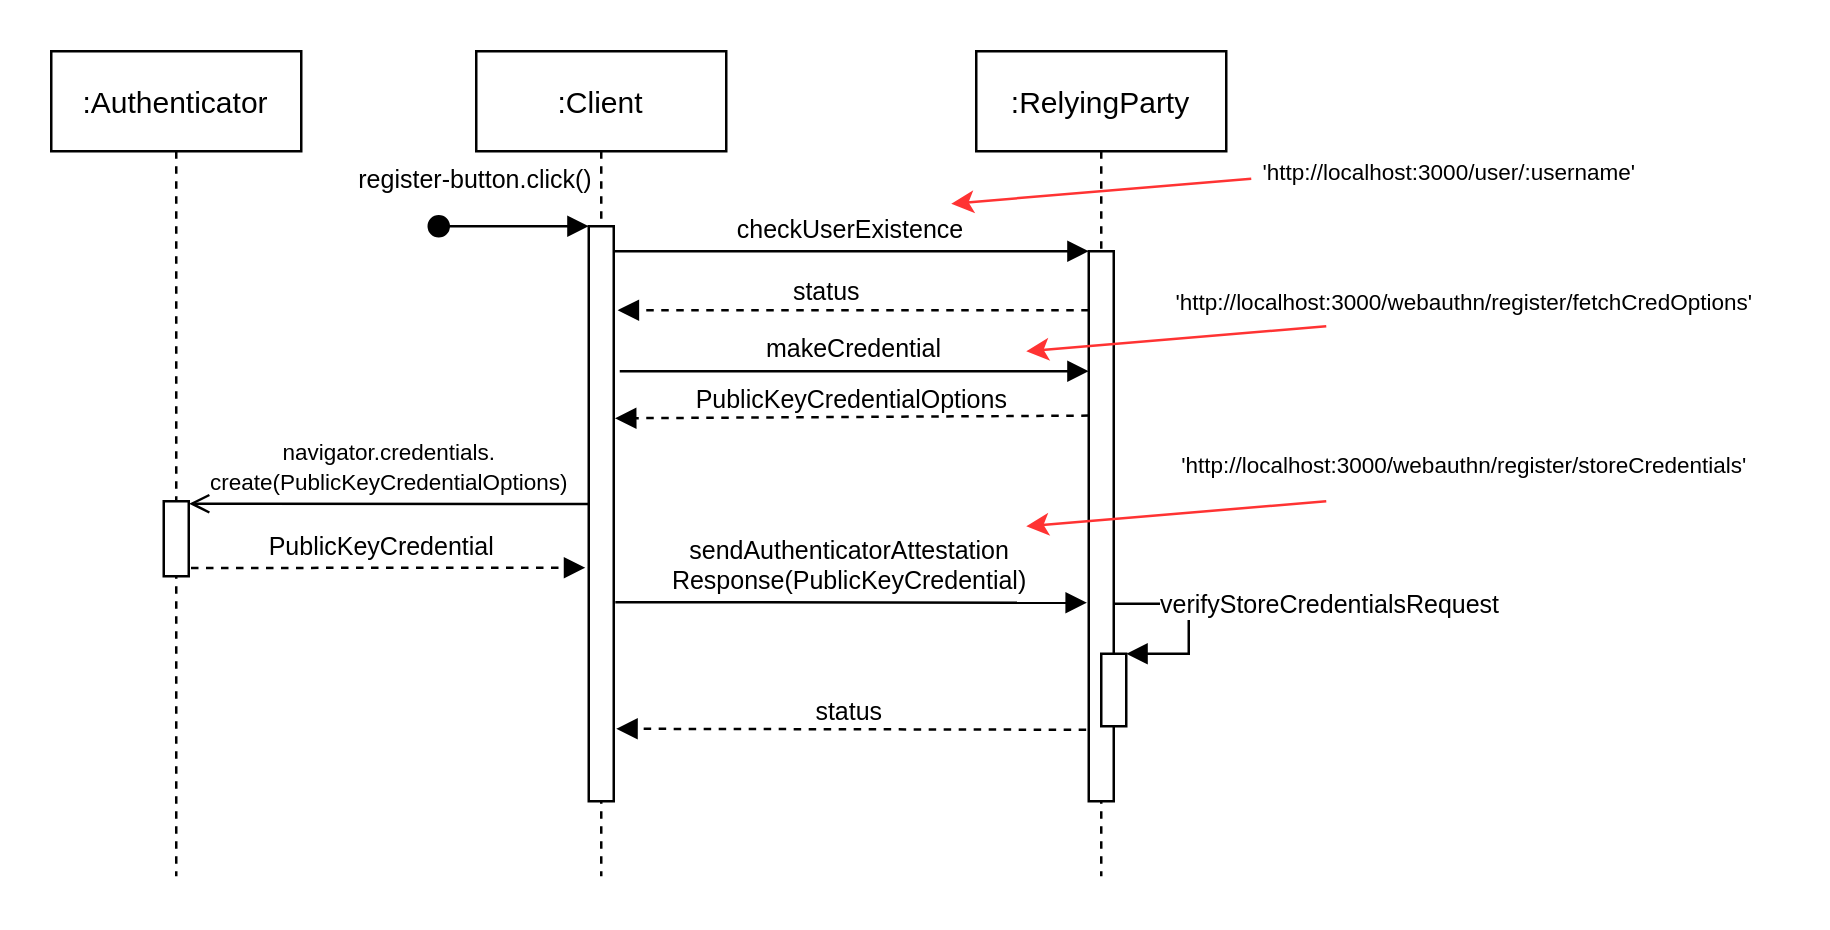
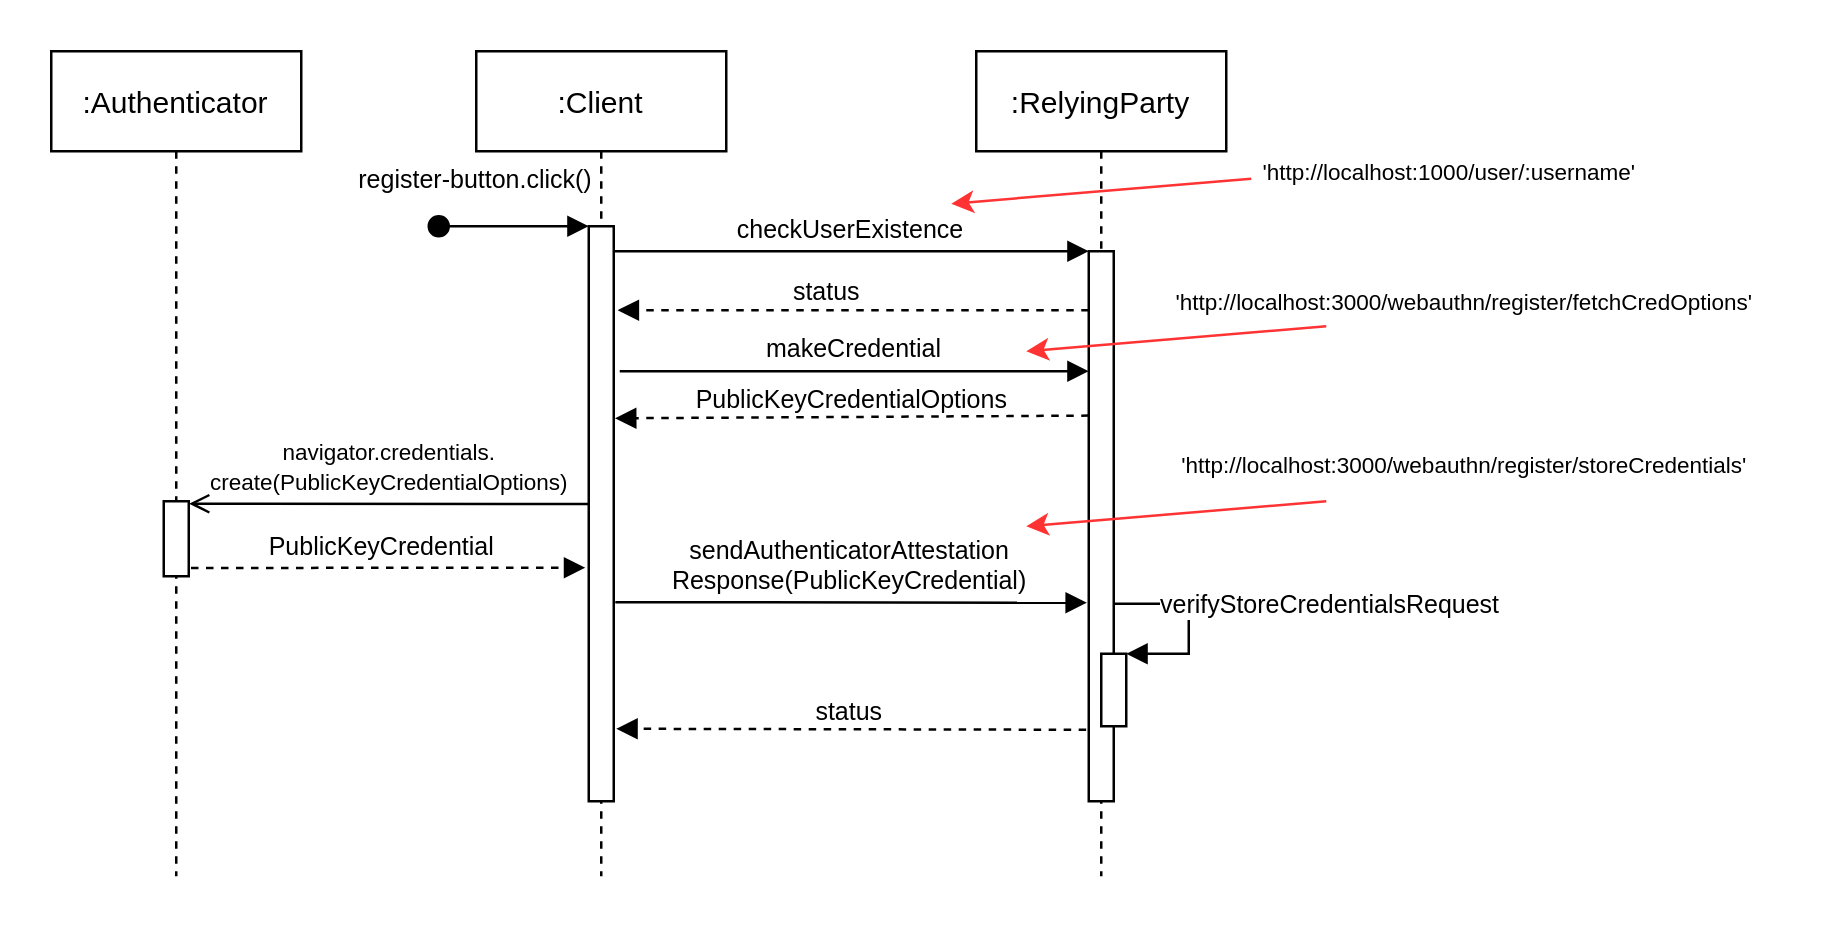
(1450, 171) -> (1450, 171)
